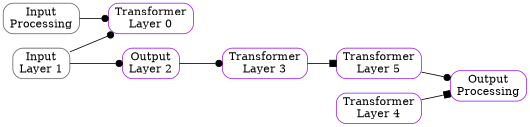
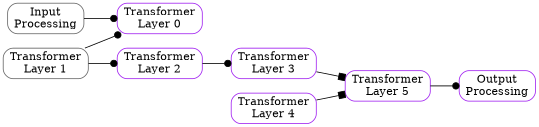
(41, 63) -> (46, 63)
(151, 63) -> (160, 63)
(432, 98) -> (327, 98)
